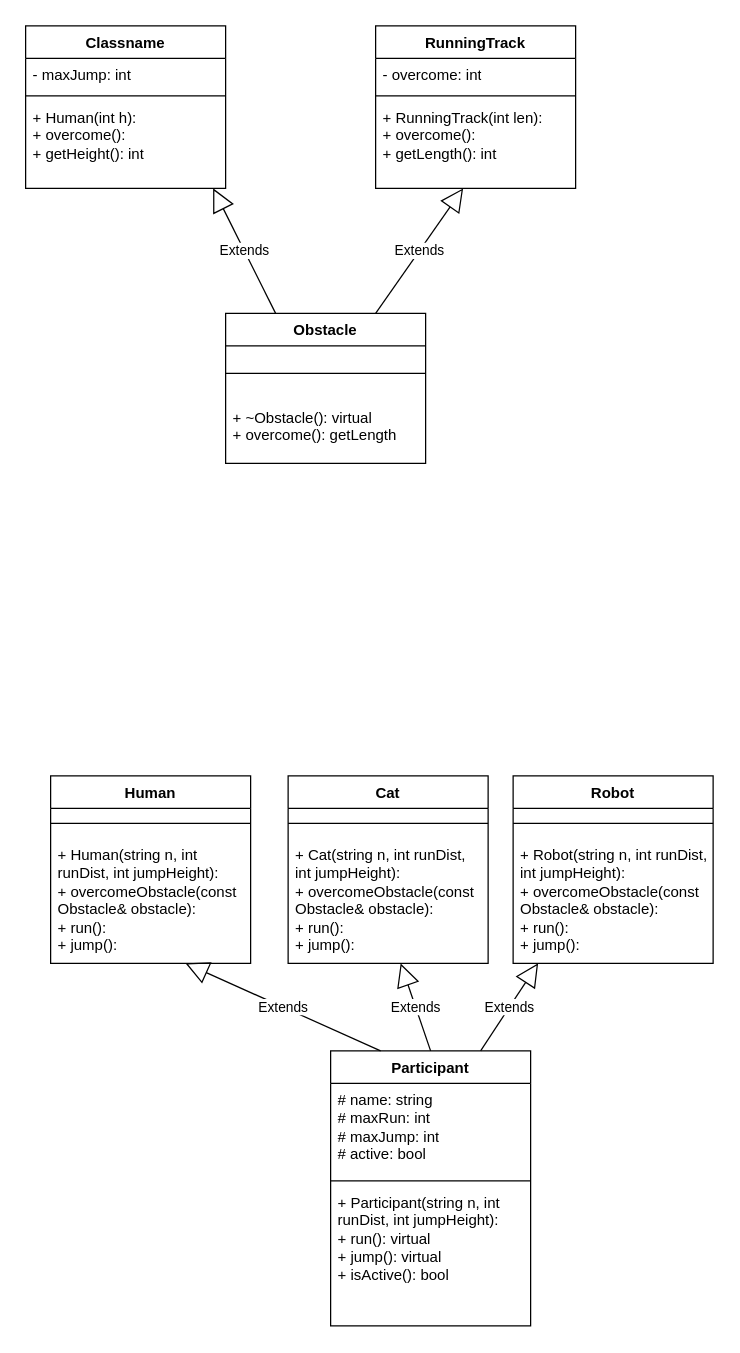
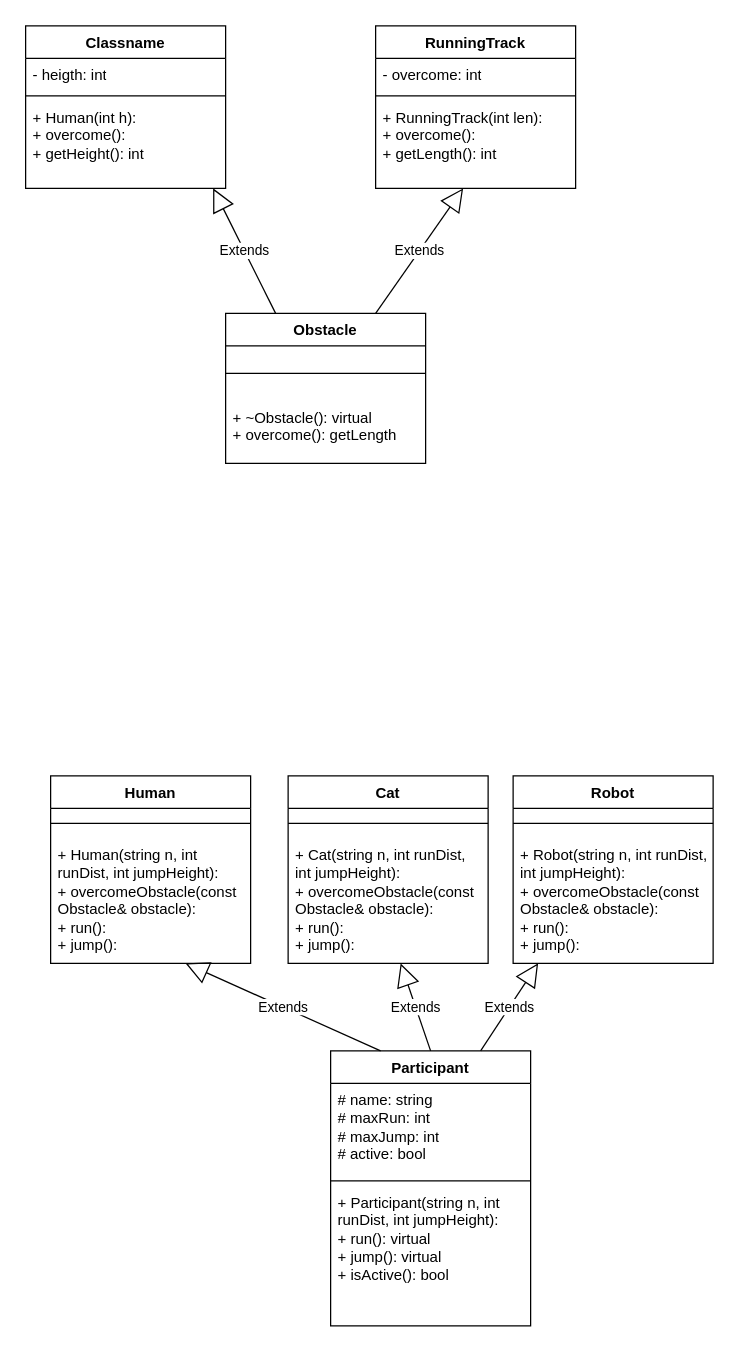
(84, 76) -> (78, 76)
